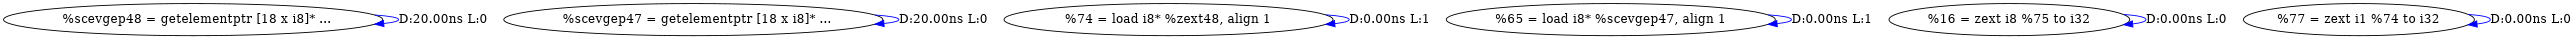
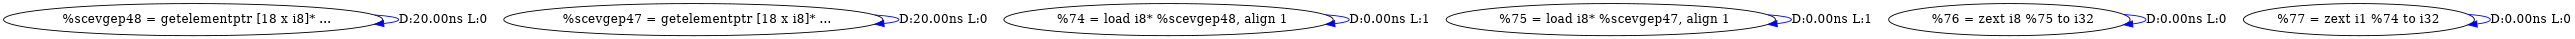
(1169, 20) -> (1169, 20)
(1611, 20) -> (1611, 20)
(2009, 20) -> (2009, 20)
